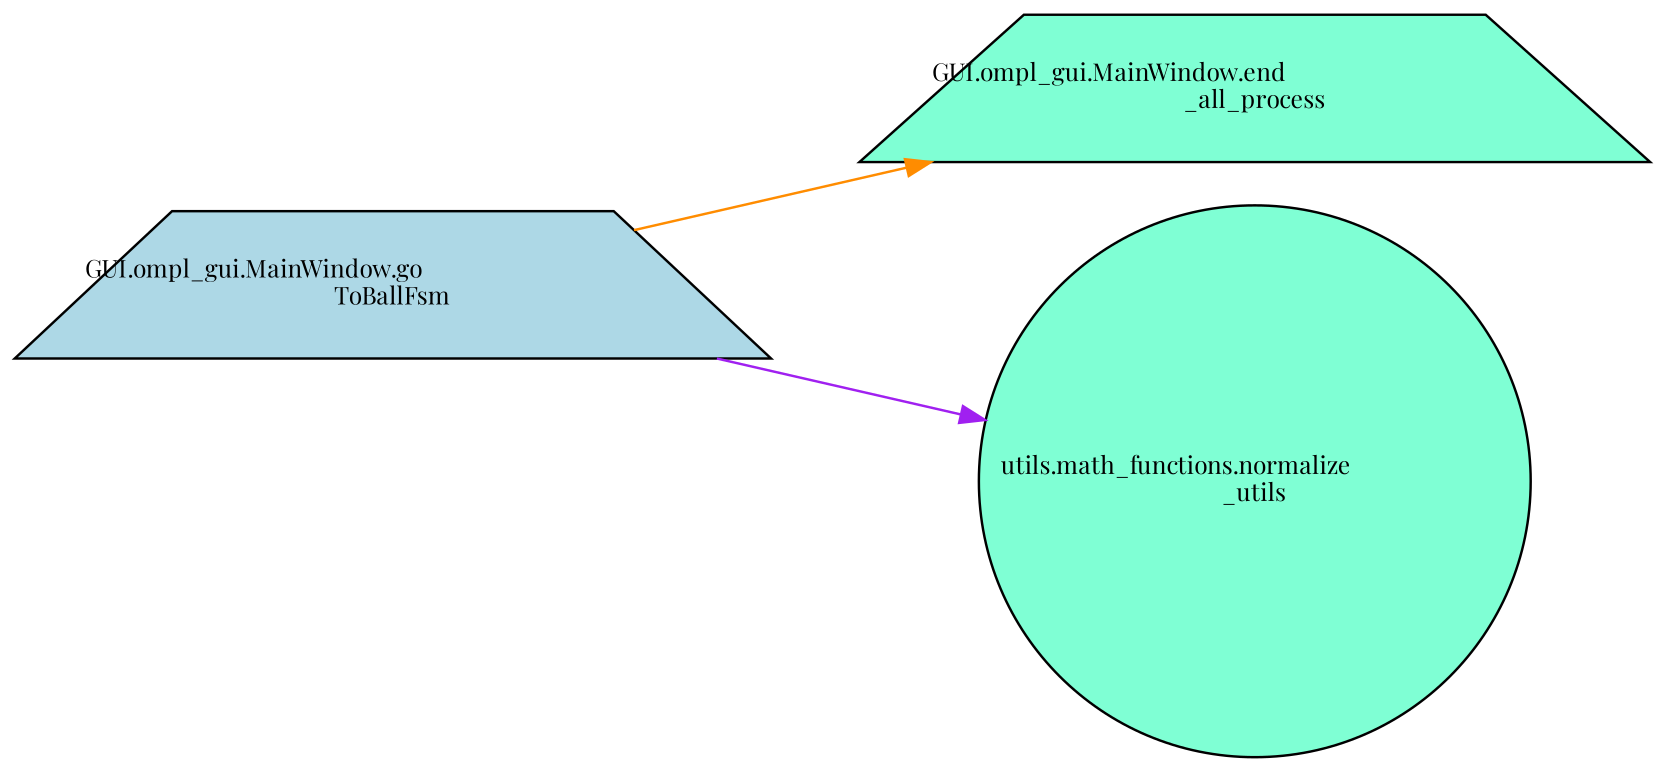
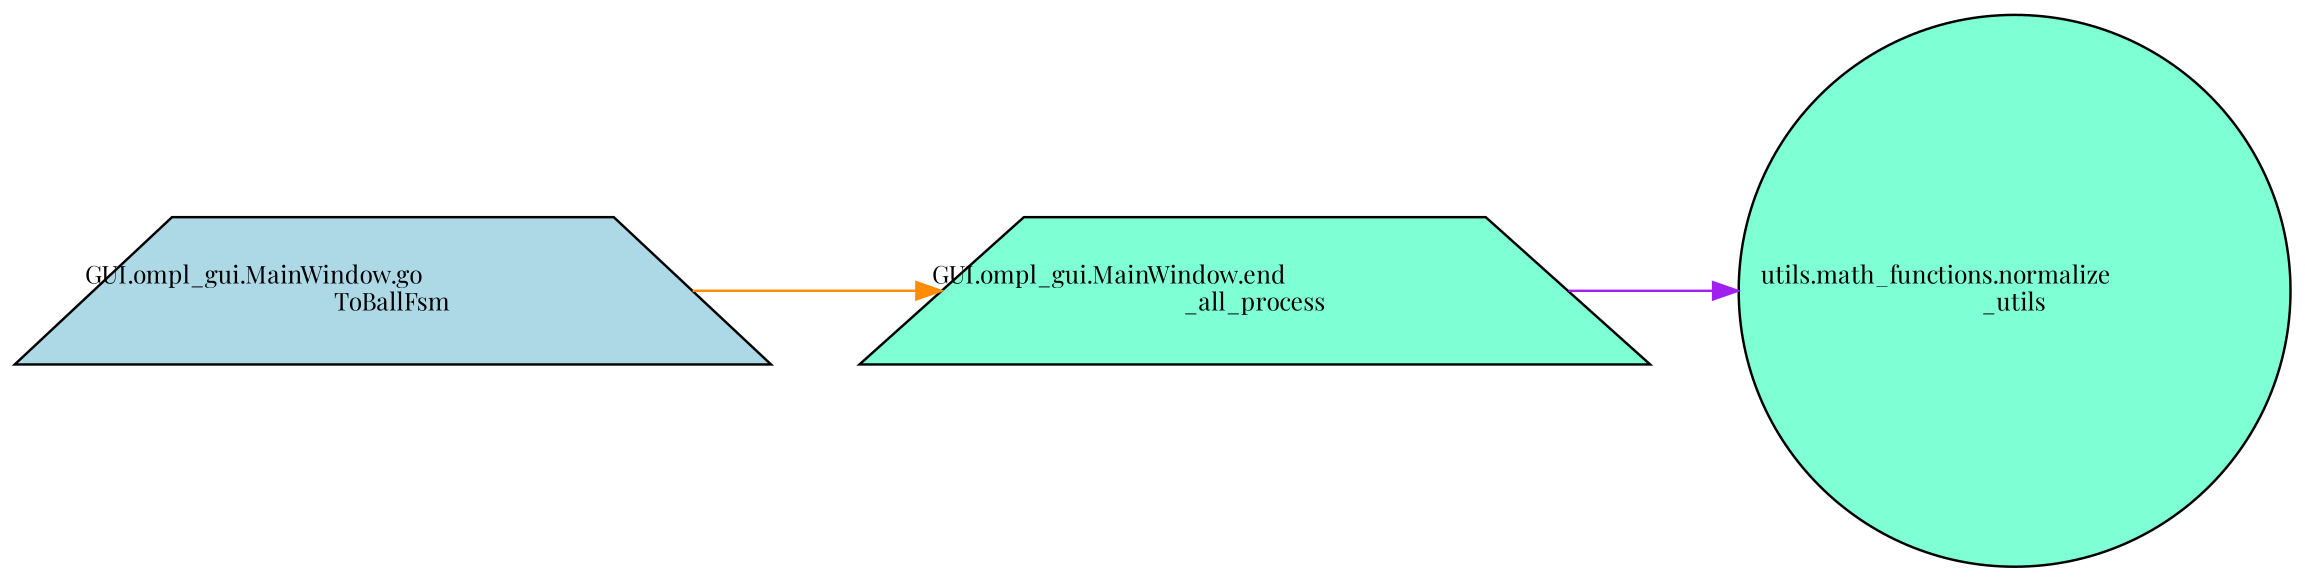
(839, 387) -> (1641, 291)
